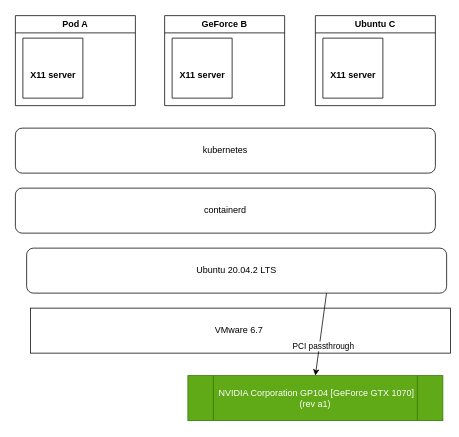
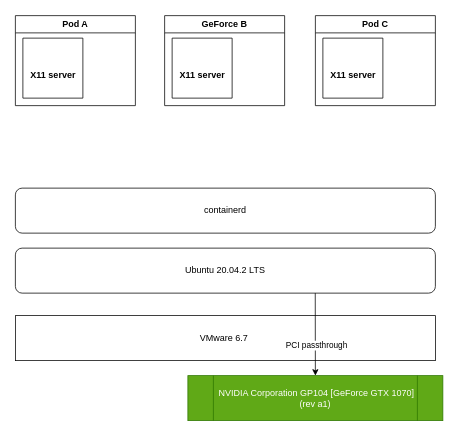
(375, 24) -> (375, 24)
(225, 150) -> none
(237, 270) -> (225, 270)
(240, 330) -> (225, 338)
